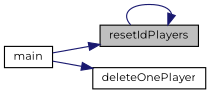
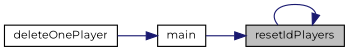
(67, 64) -> (132, 36)
